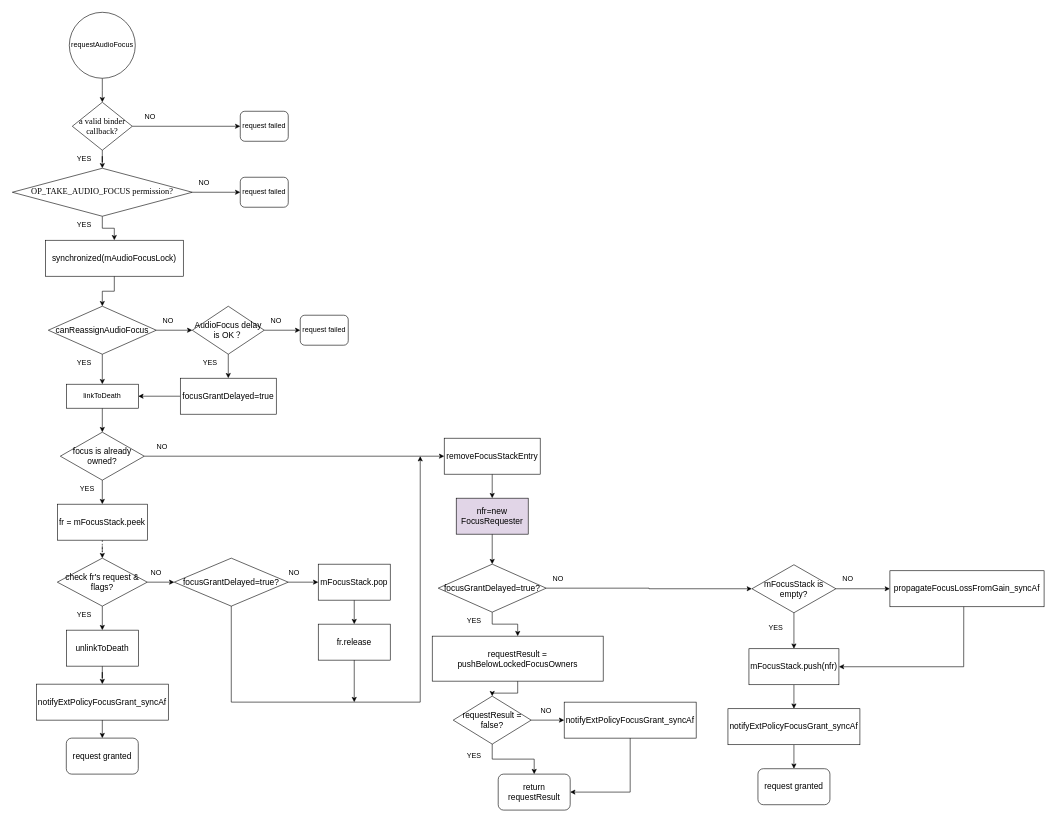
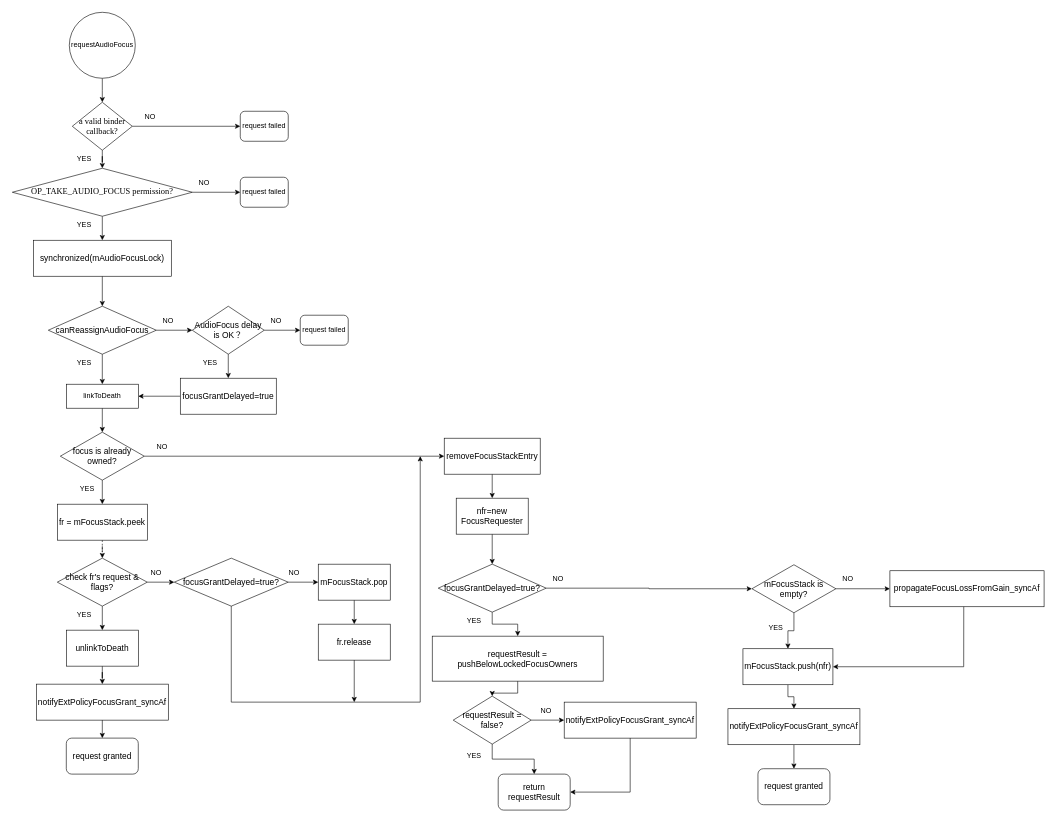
(114, 258) -> (102, 258)
(492, 516) -> (492, 516)
(794, 667) -> (788, 667)
